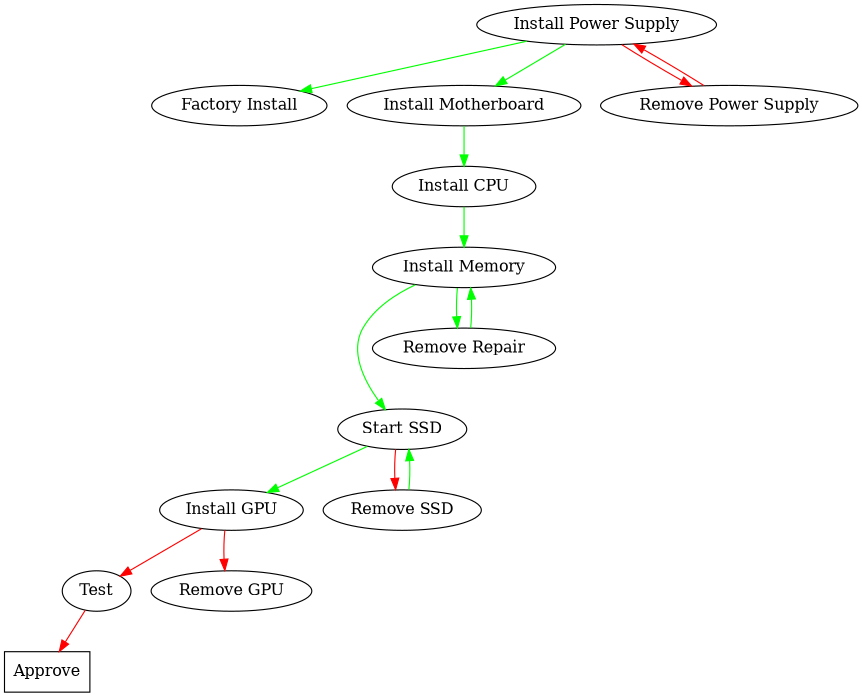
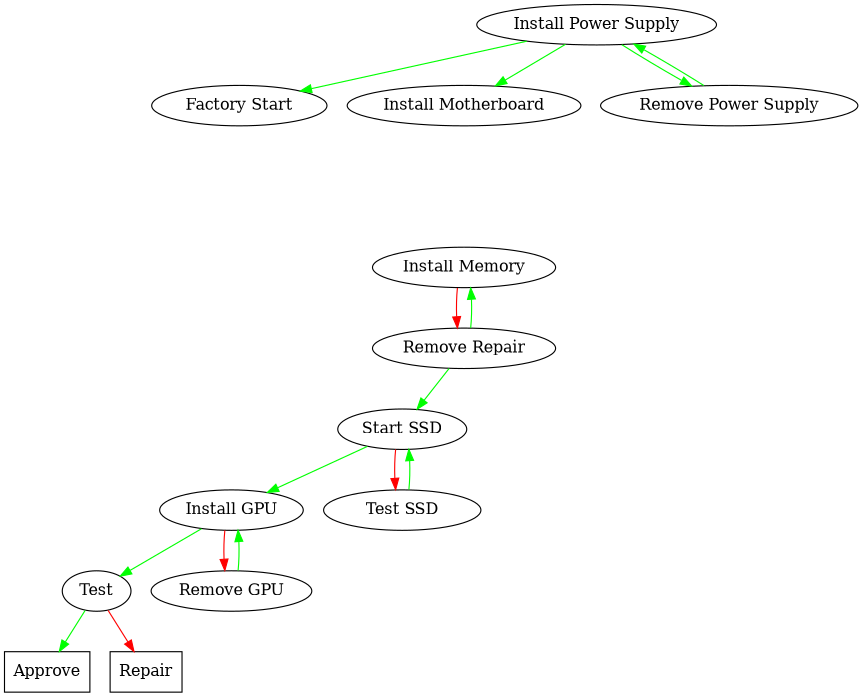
(651, 63) -> (651, 63)
(674, 67) -> (674, 67)
(239, 106) -> (239, 106)
(464, 187) -> none
(457, 302) -> (457, 302)
(361, 332) -> (437, 384)
(402, 510) -> (402, 510)
(166, 550) -> (166, 550)
none -> (239, 556)
(75, 626) -> (75, 626)
none -> (146, 672)
